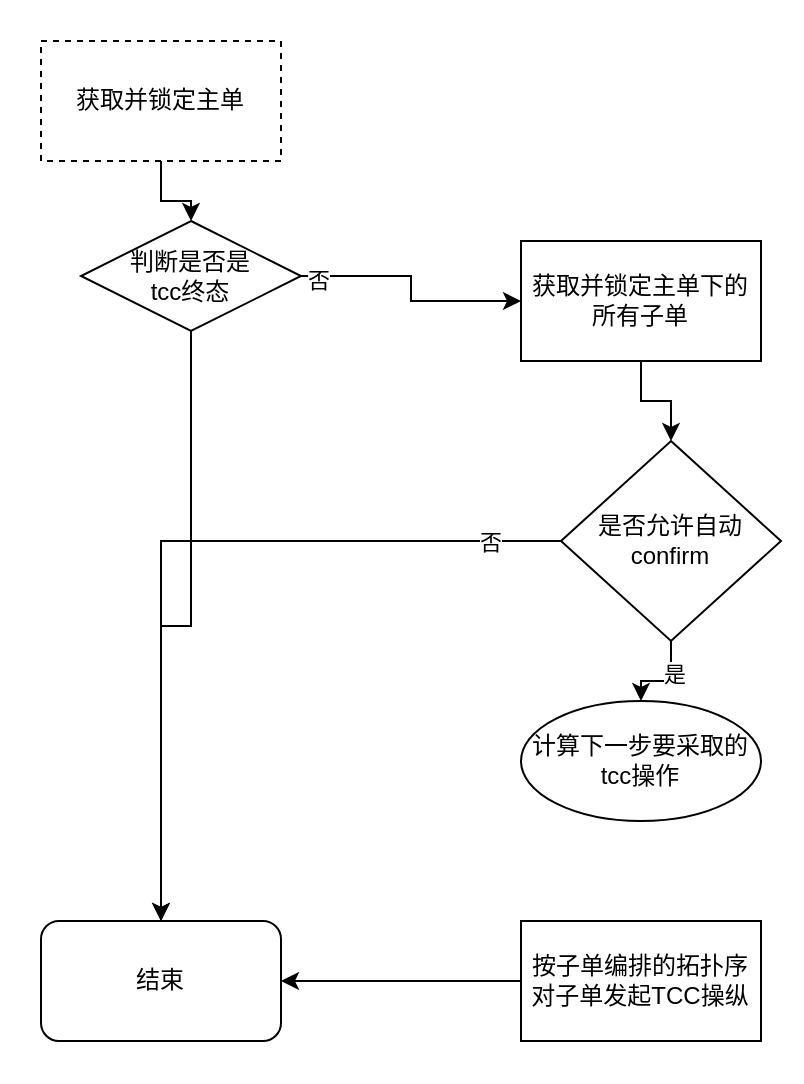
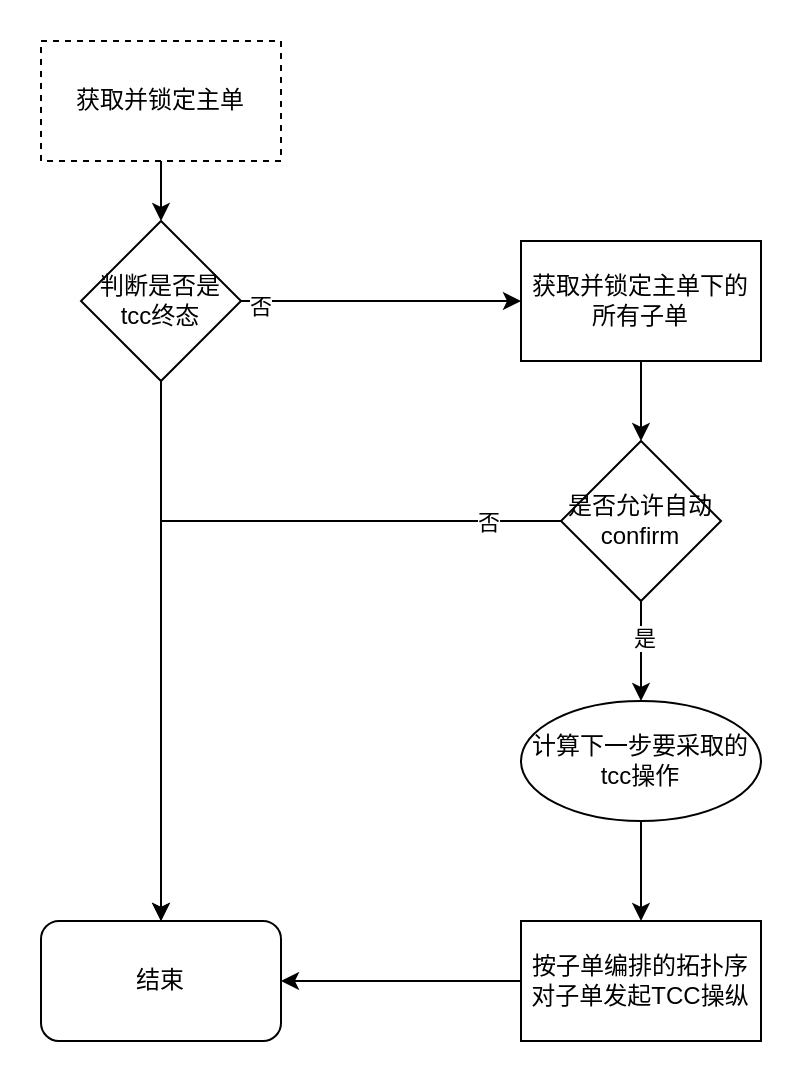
(191, 276) -> (161, 301)
(671, 541) -> (641, 521)
none -> (641, 864)
